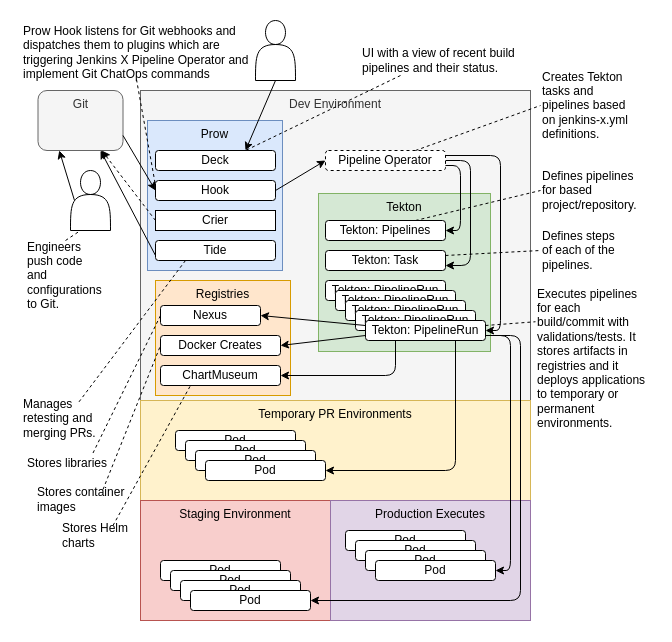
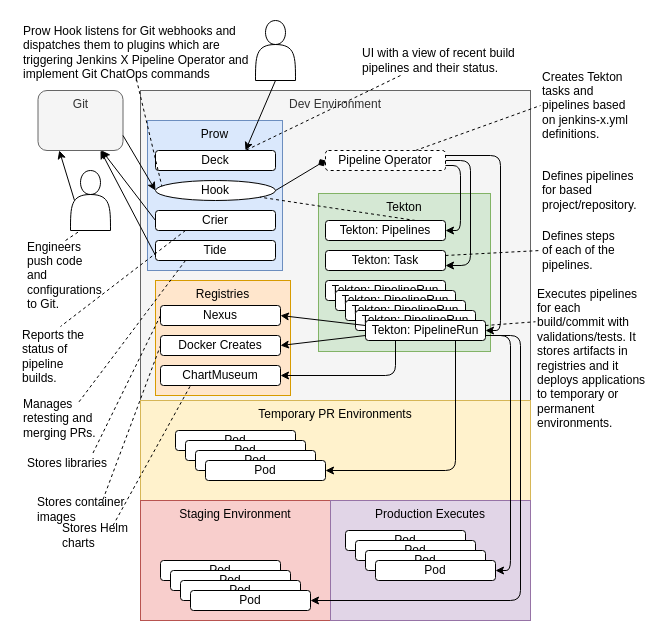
(319, 164) -> (318, 165)
(131, 188) -> (131, 188)
(216, 191) -> (216, 191)
(480, 205) -> (335, 208)
(216, 221) -> (216, 221)
none -> (123, 278)
(211, 316) -> (221, 316)
none -> (61, 357)
(81, 500) -> (81, 510)
